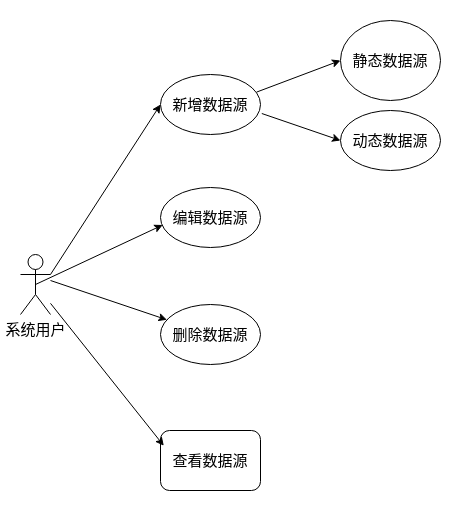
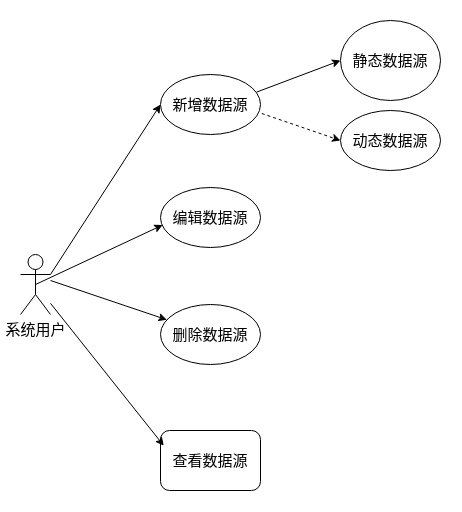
(298, 126) -> (298, 126)
